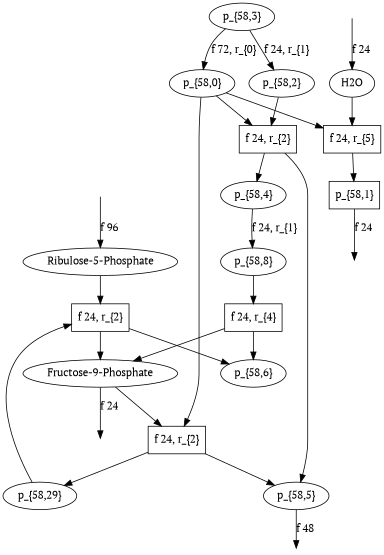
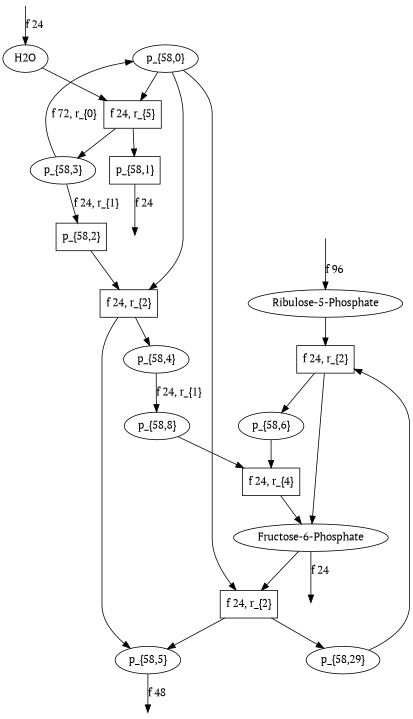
(282, 83) -> (81, 237)
none -> (100, 141)
(253, 342) -> (271, 450)
(100, 373) -> (311, 538)
